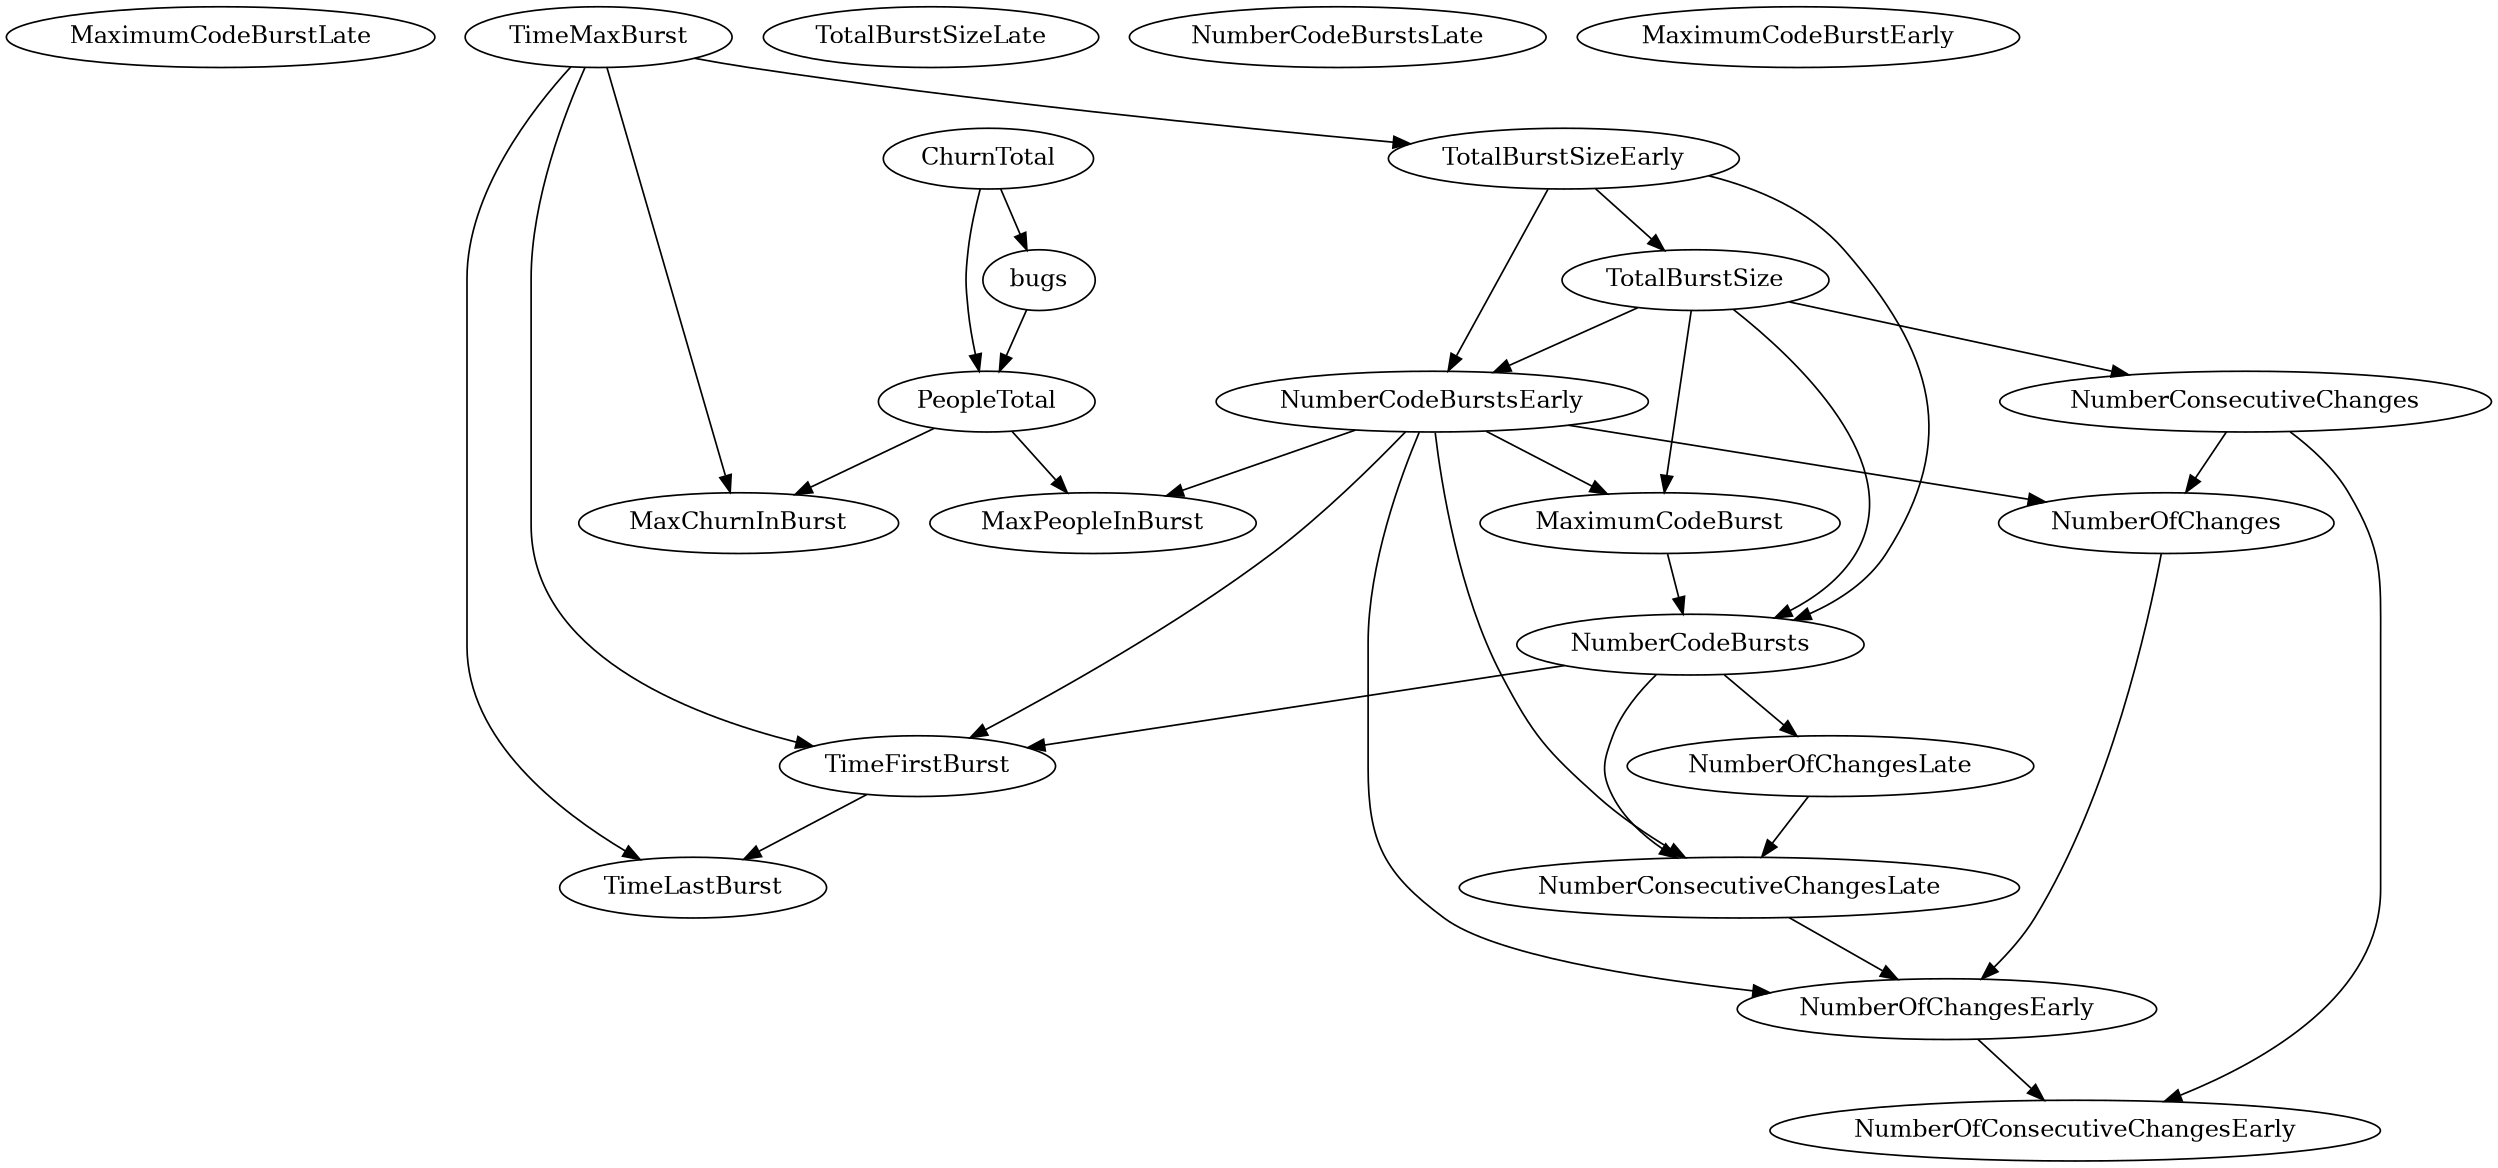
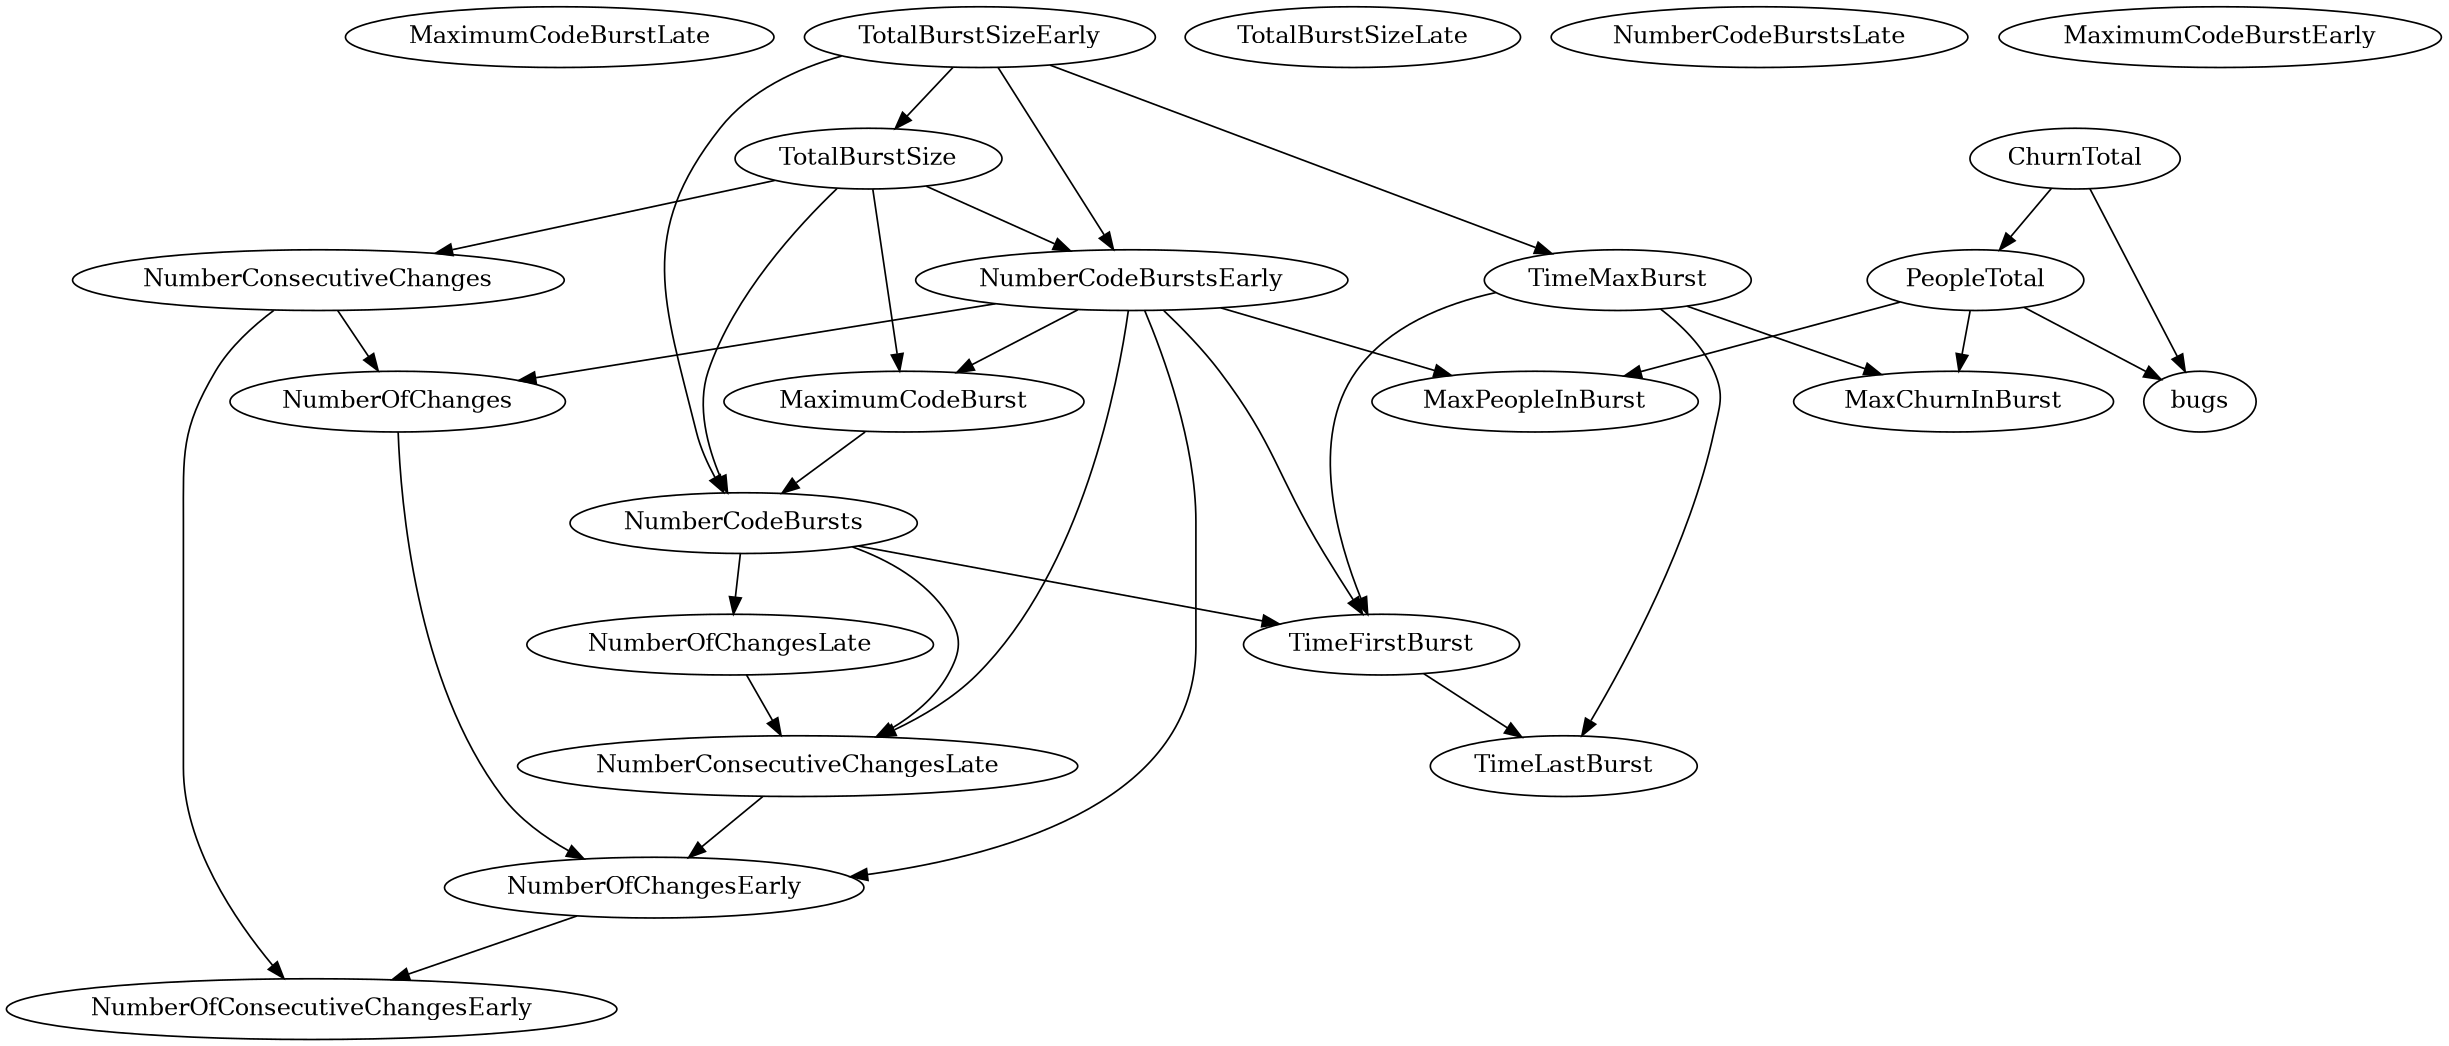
(1043, 106) -> (1293, 156)
(1017, 333) -> (2085, 339)
